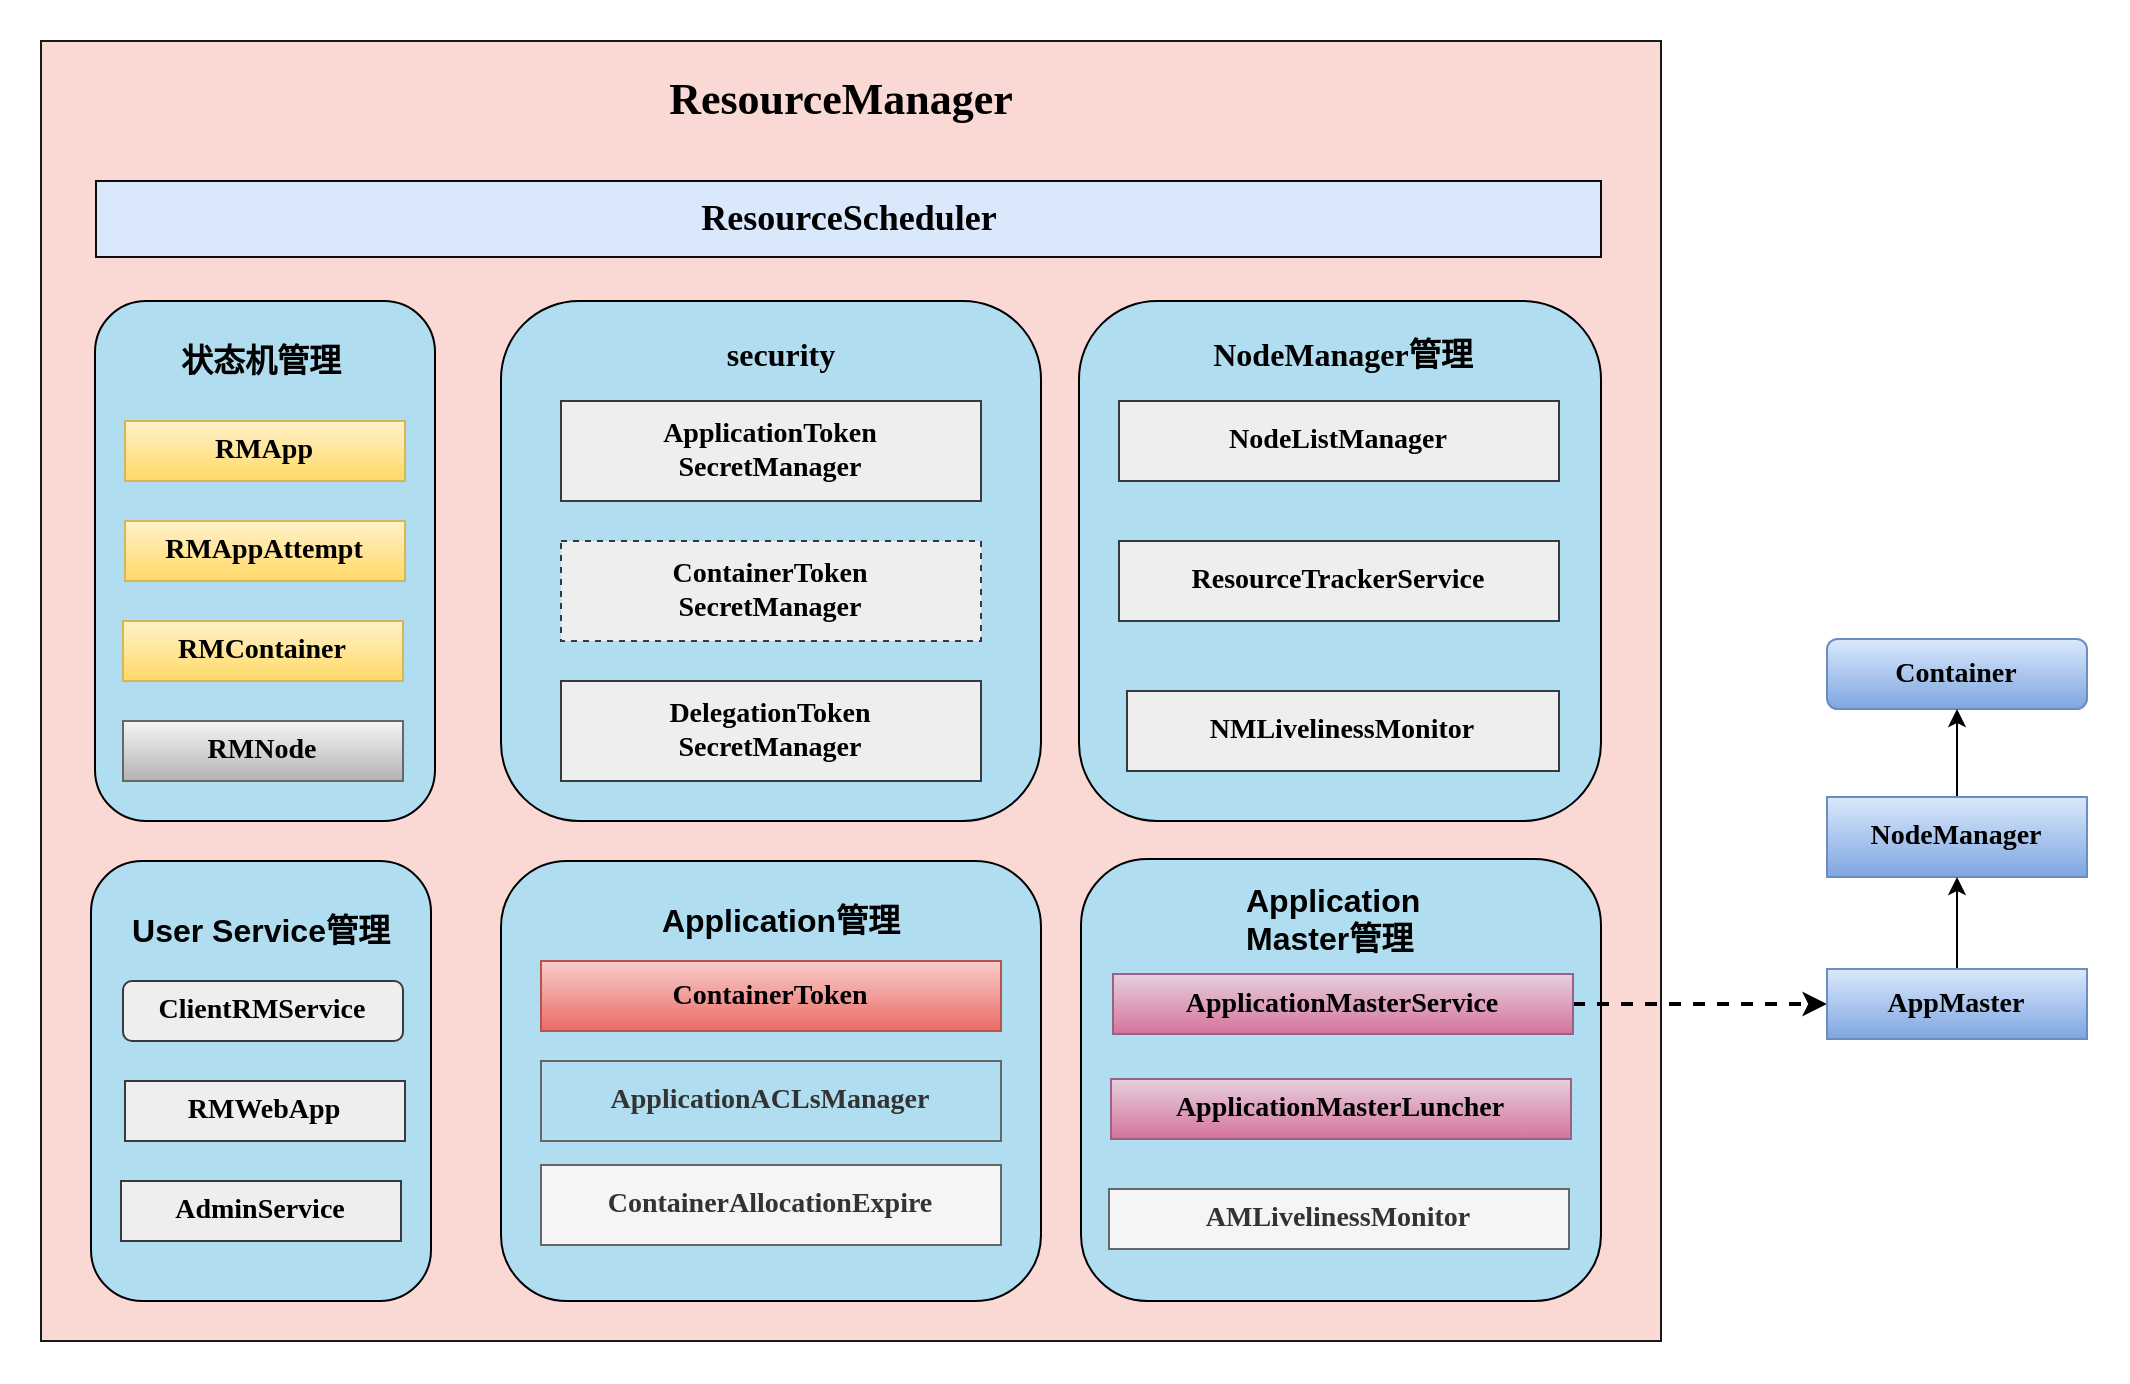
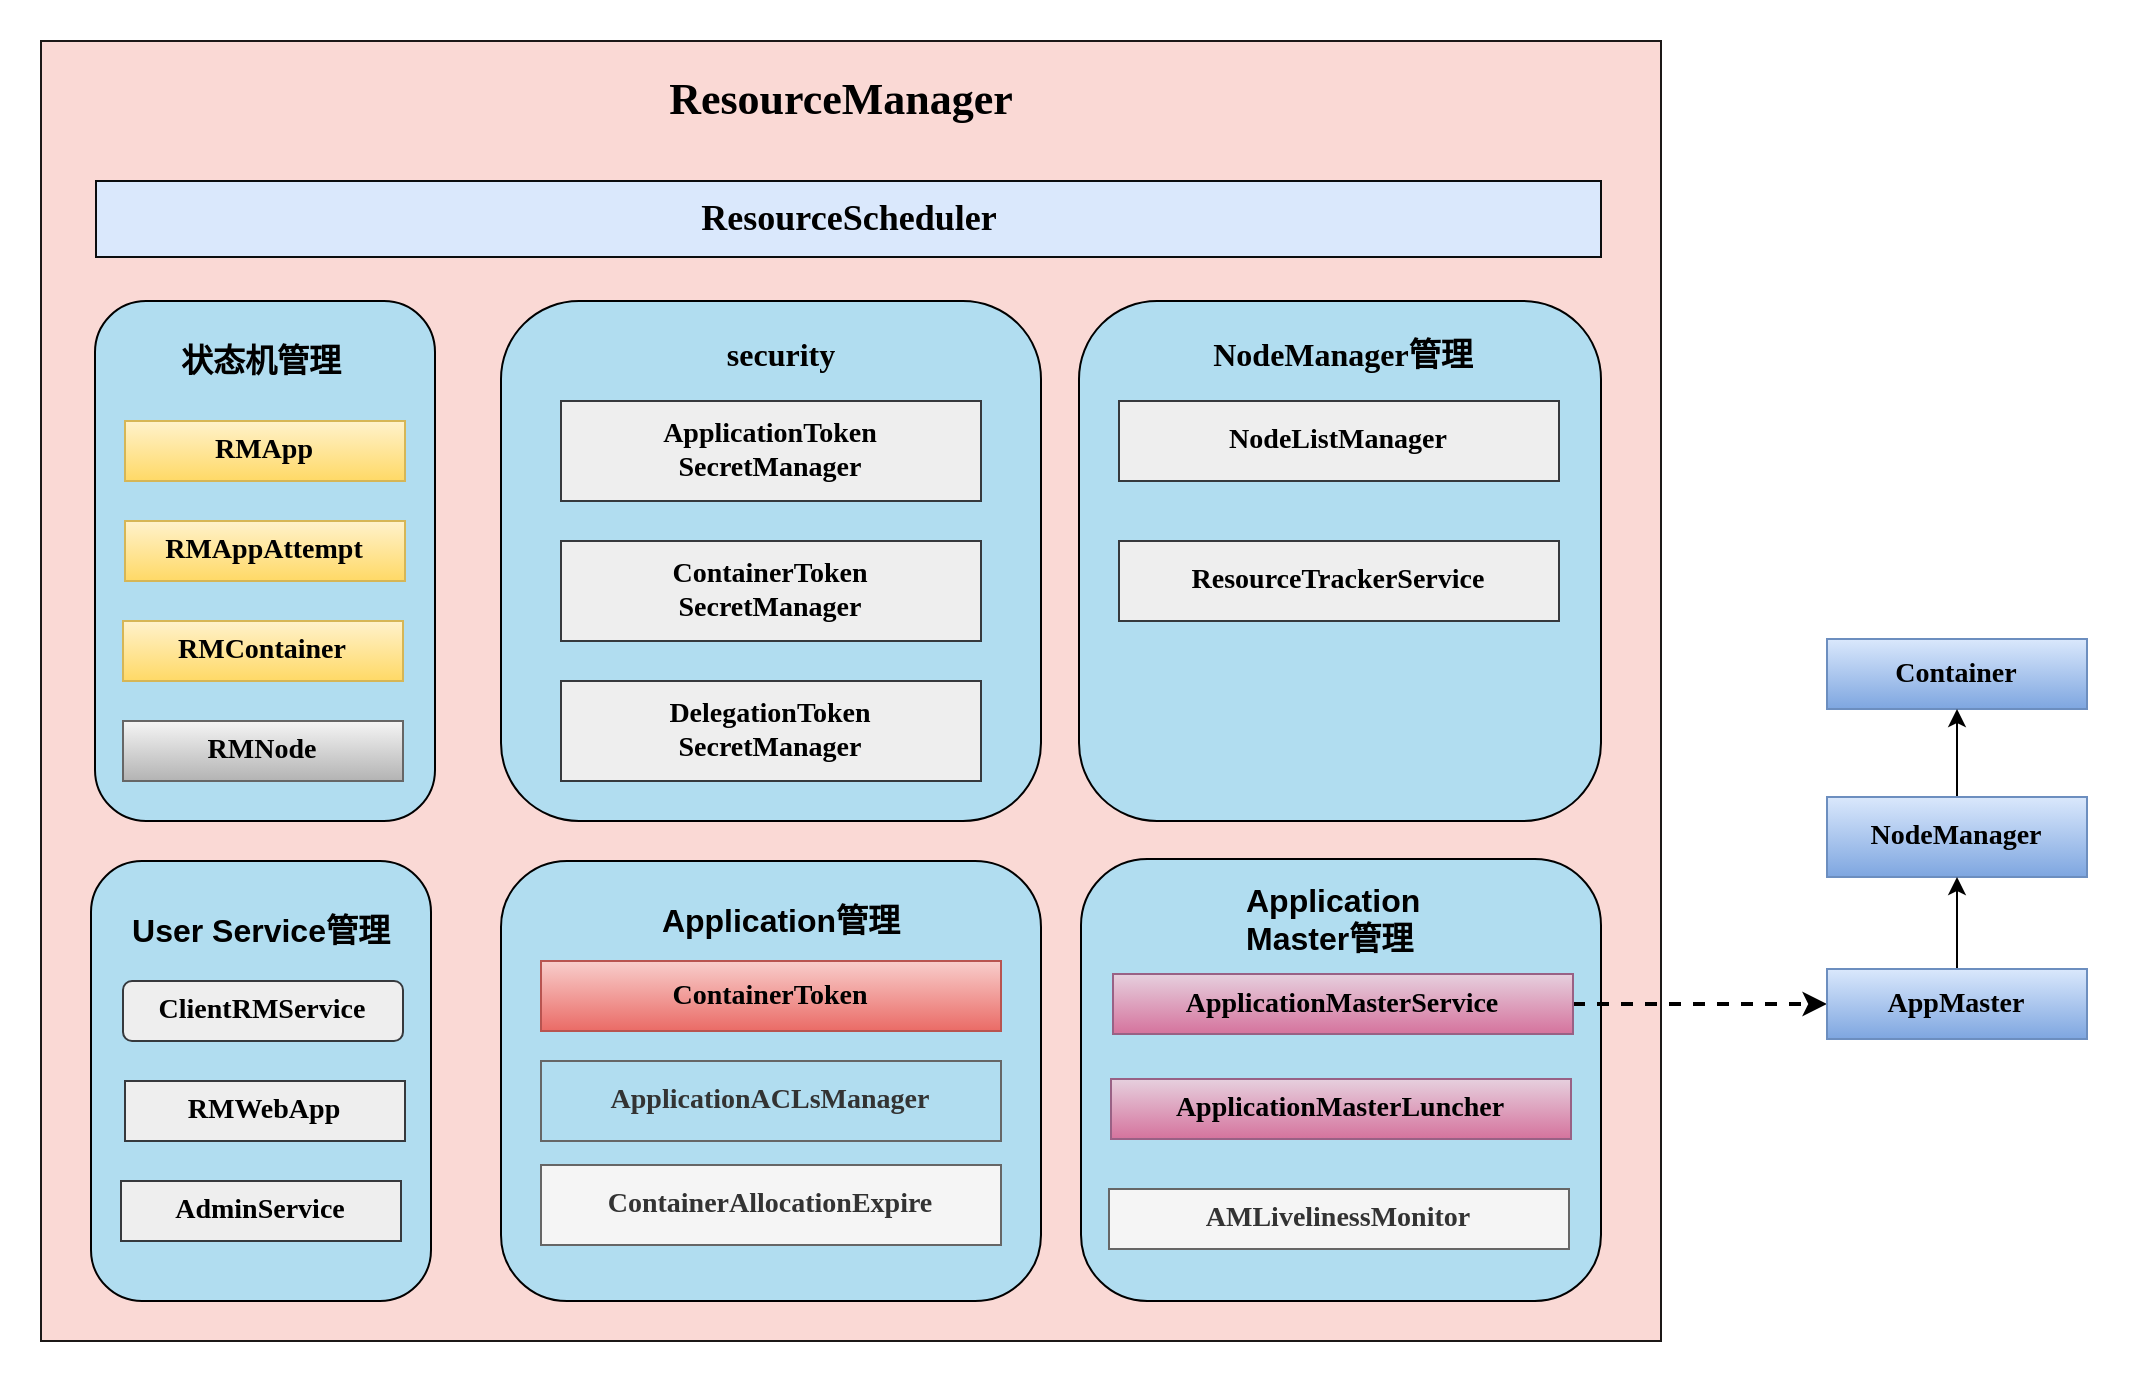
(771, 591) -> (771, 591)
(1957, 674) -> (1957, 674)
(1343, 731) -> none
